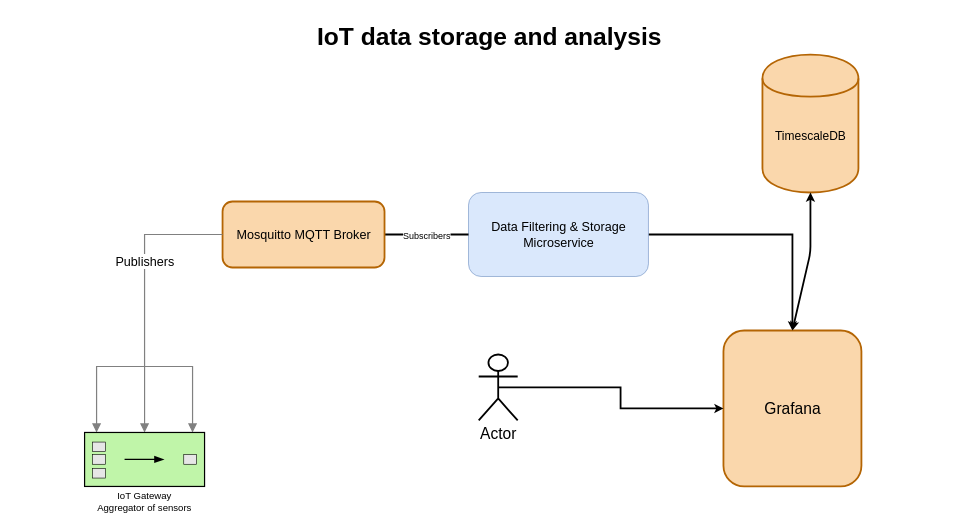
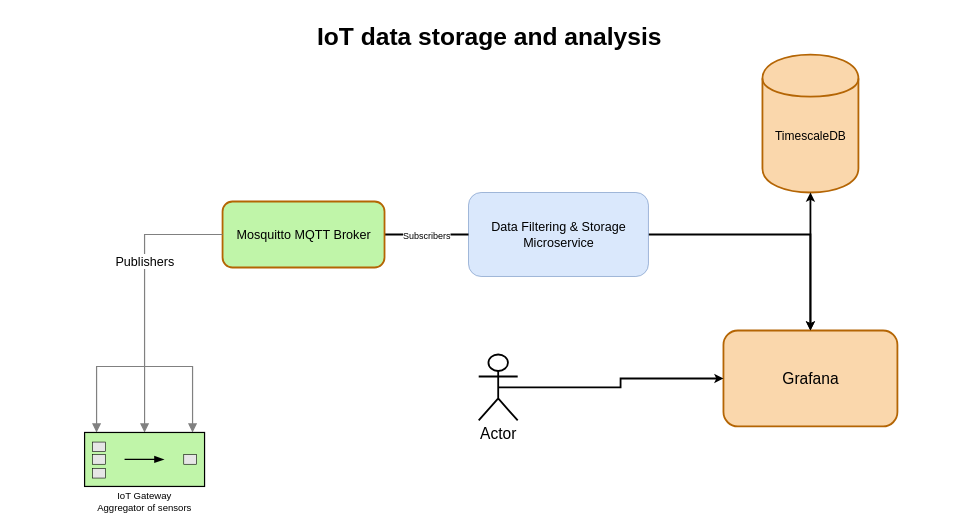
(304, 234) -> (304, 234)
(793, 408) -> (811, 378)
